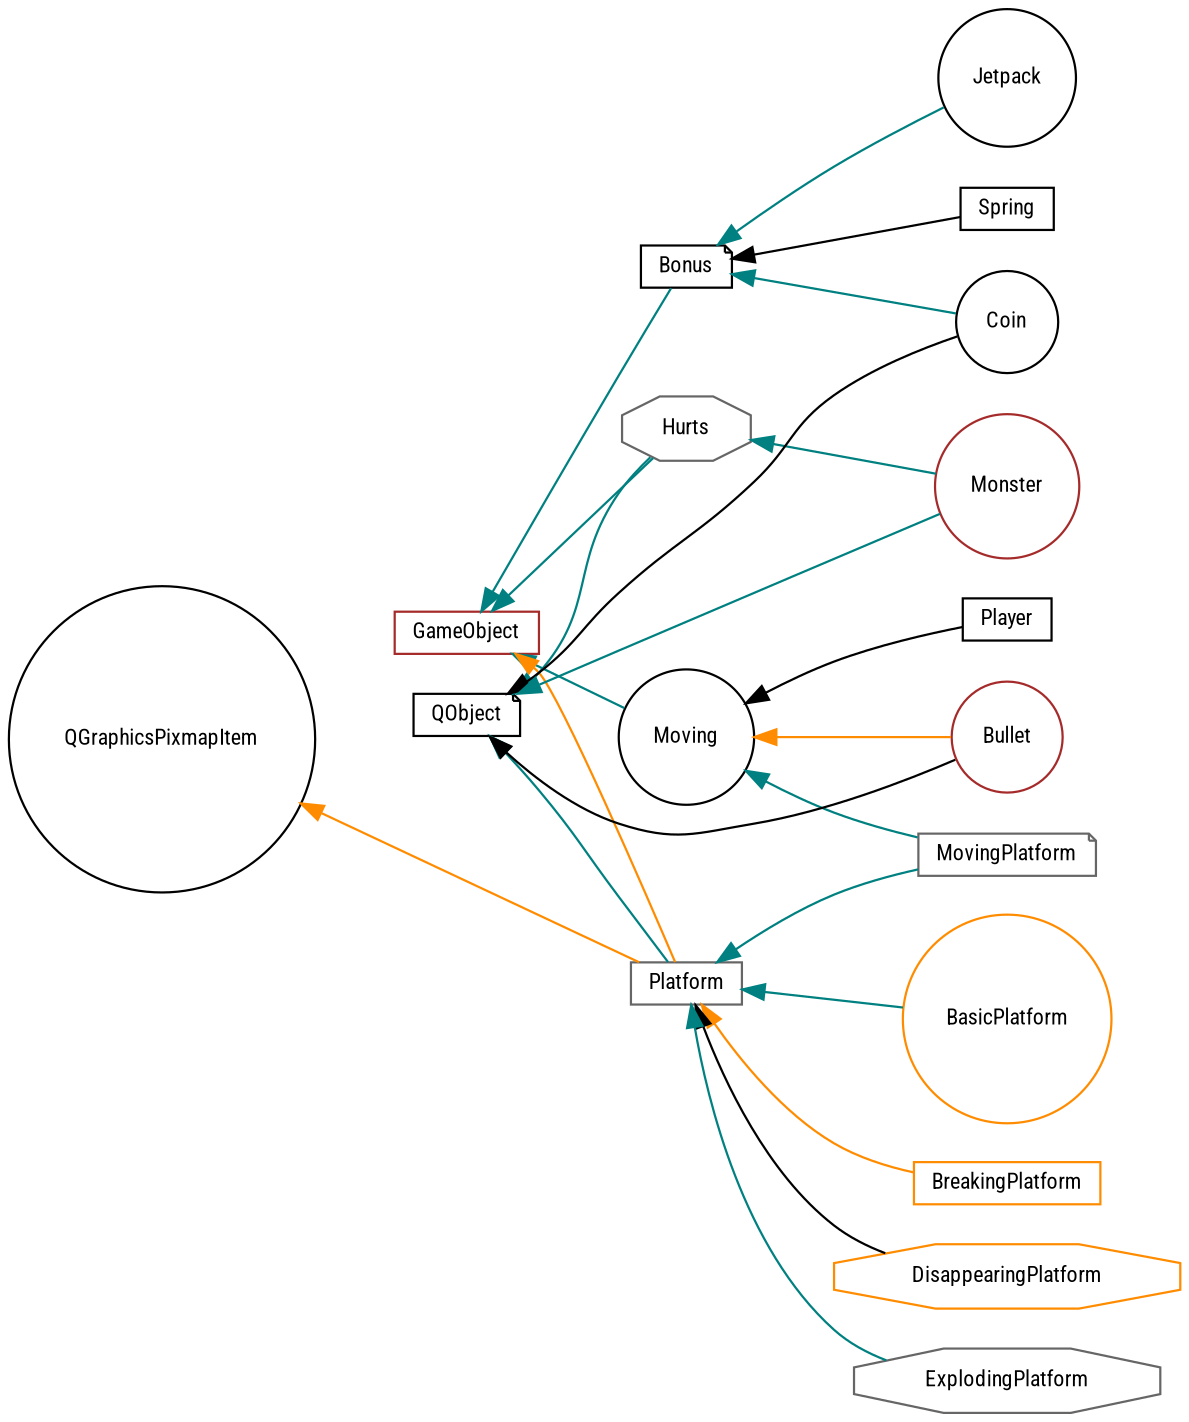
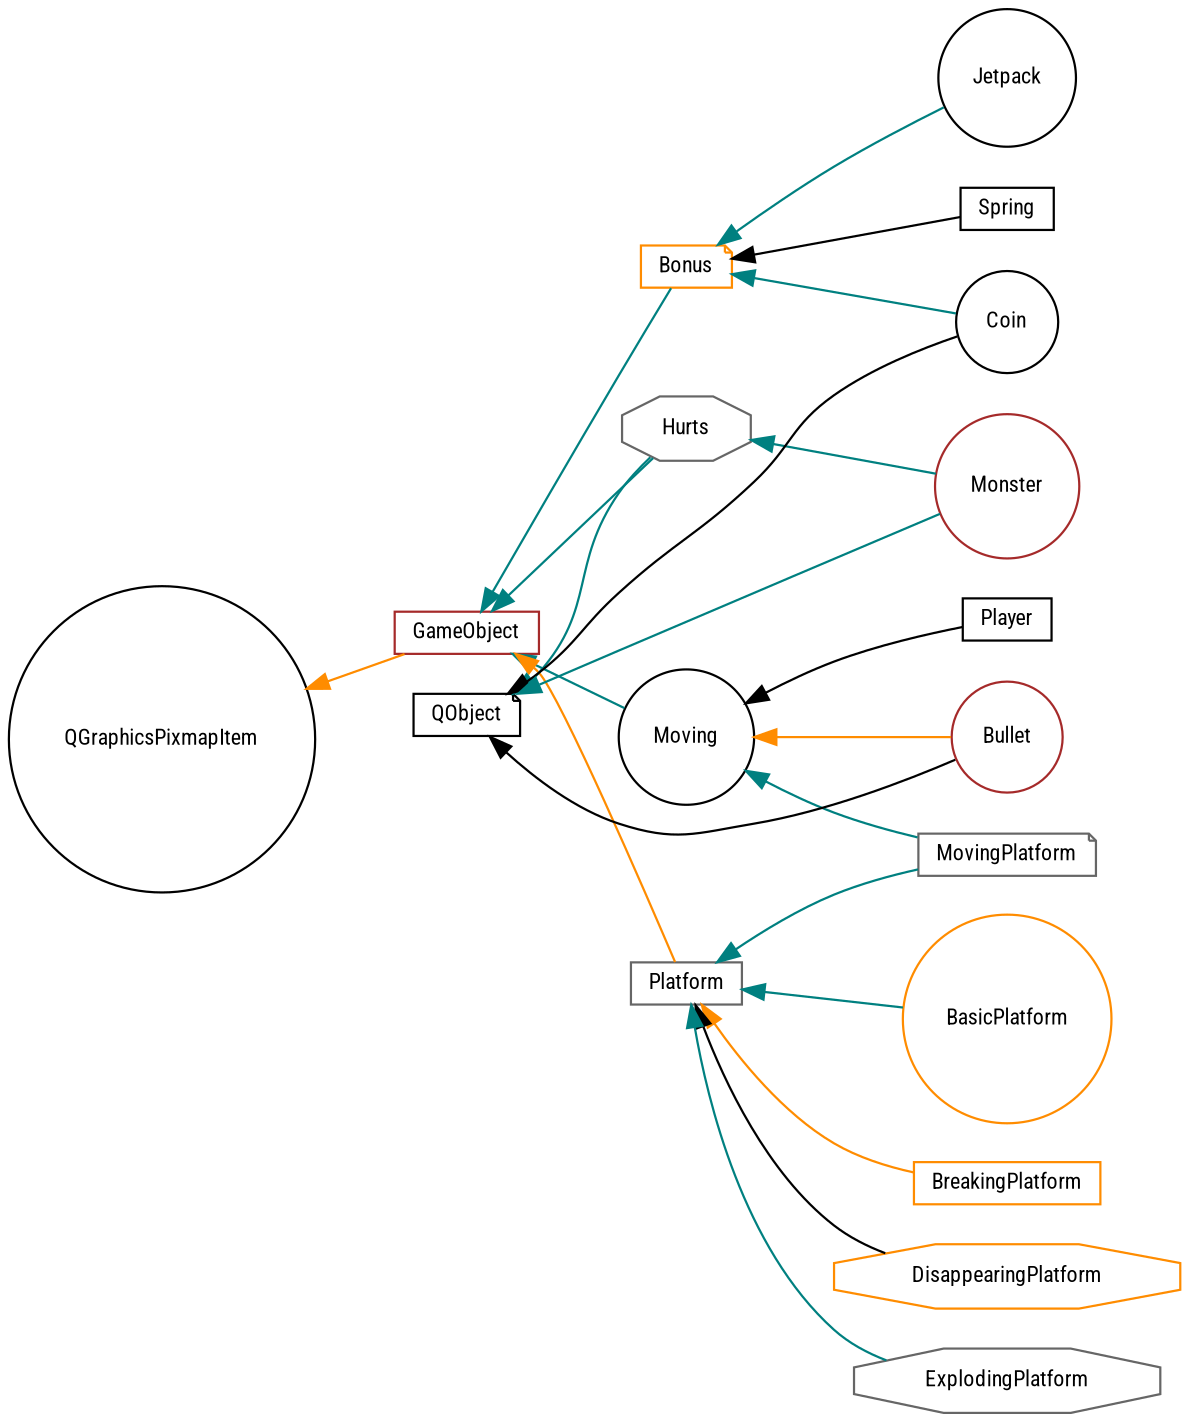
(686, 267) -> (686, 267)
(589, 856) -> none
(480, 888) -> (366, 668)
